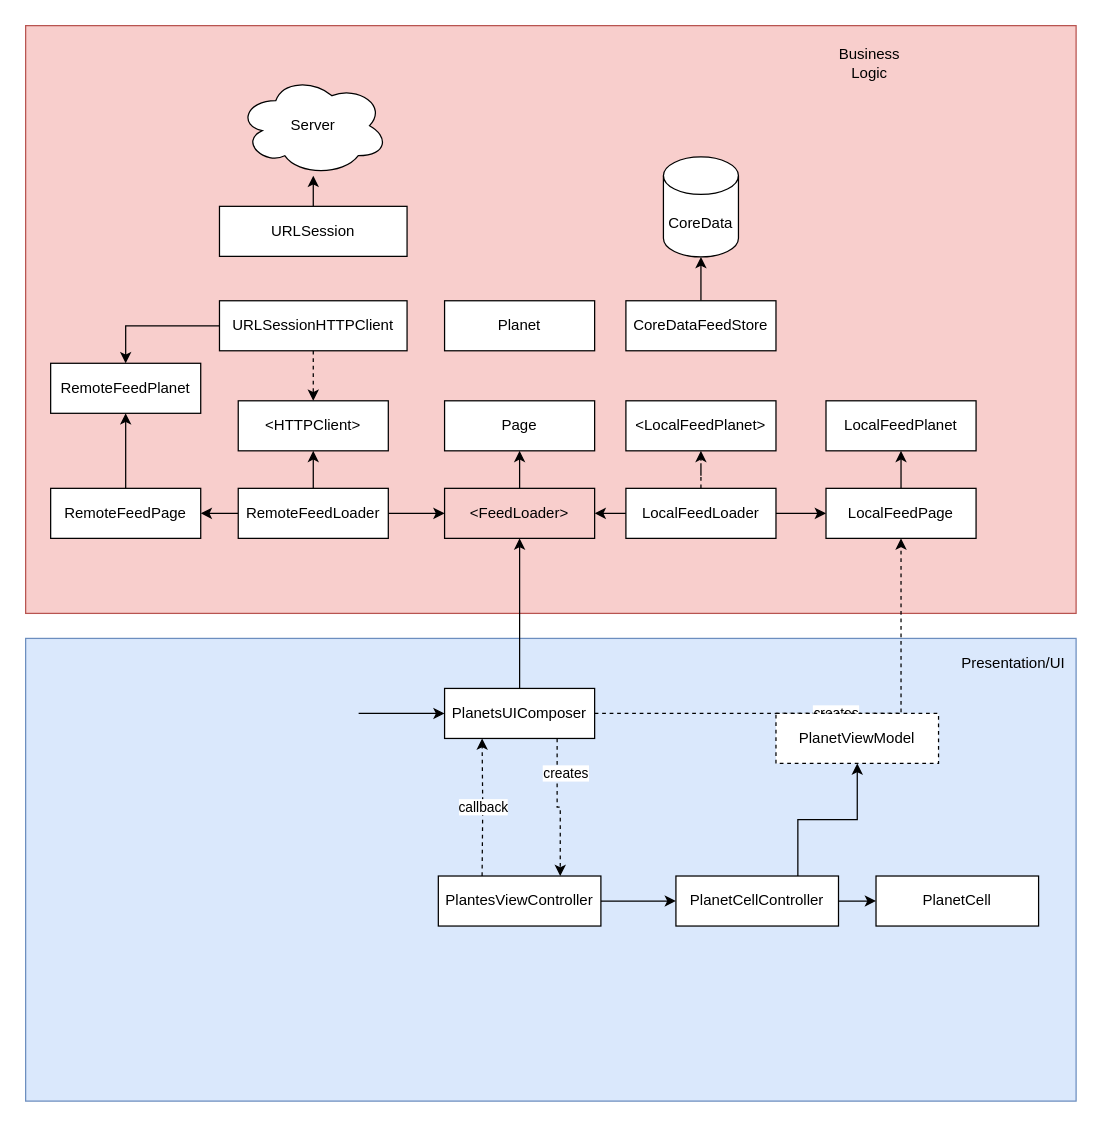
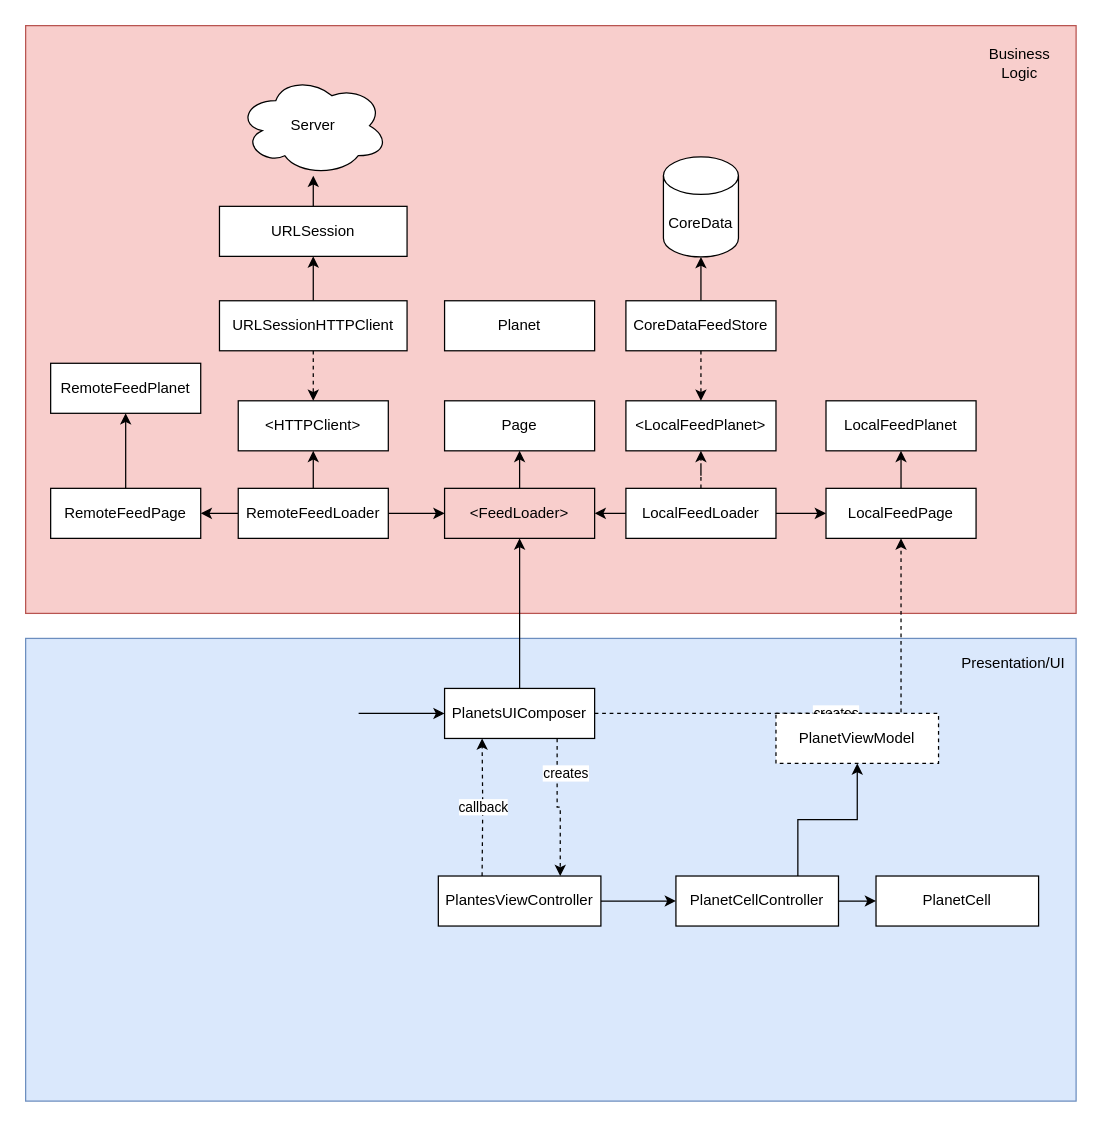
(869, 63) -> (1019, 63)
(158, 326) -> (313, 278)
none -> (701, 372)
